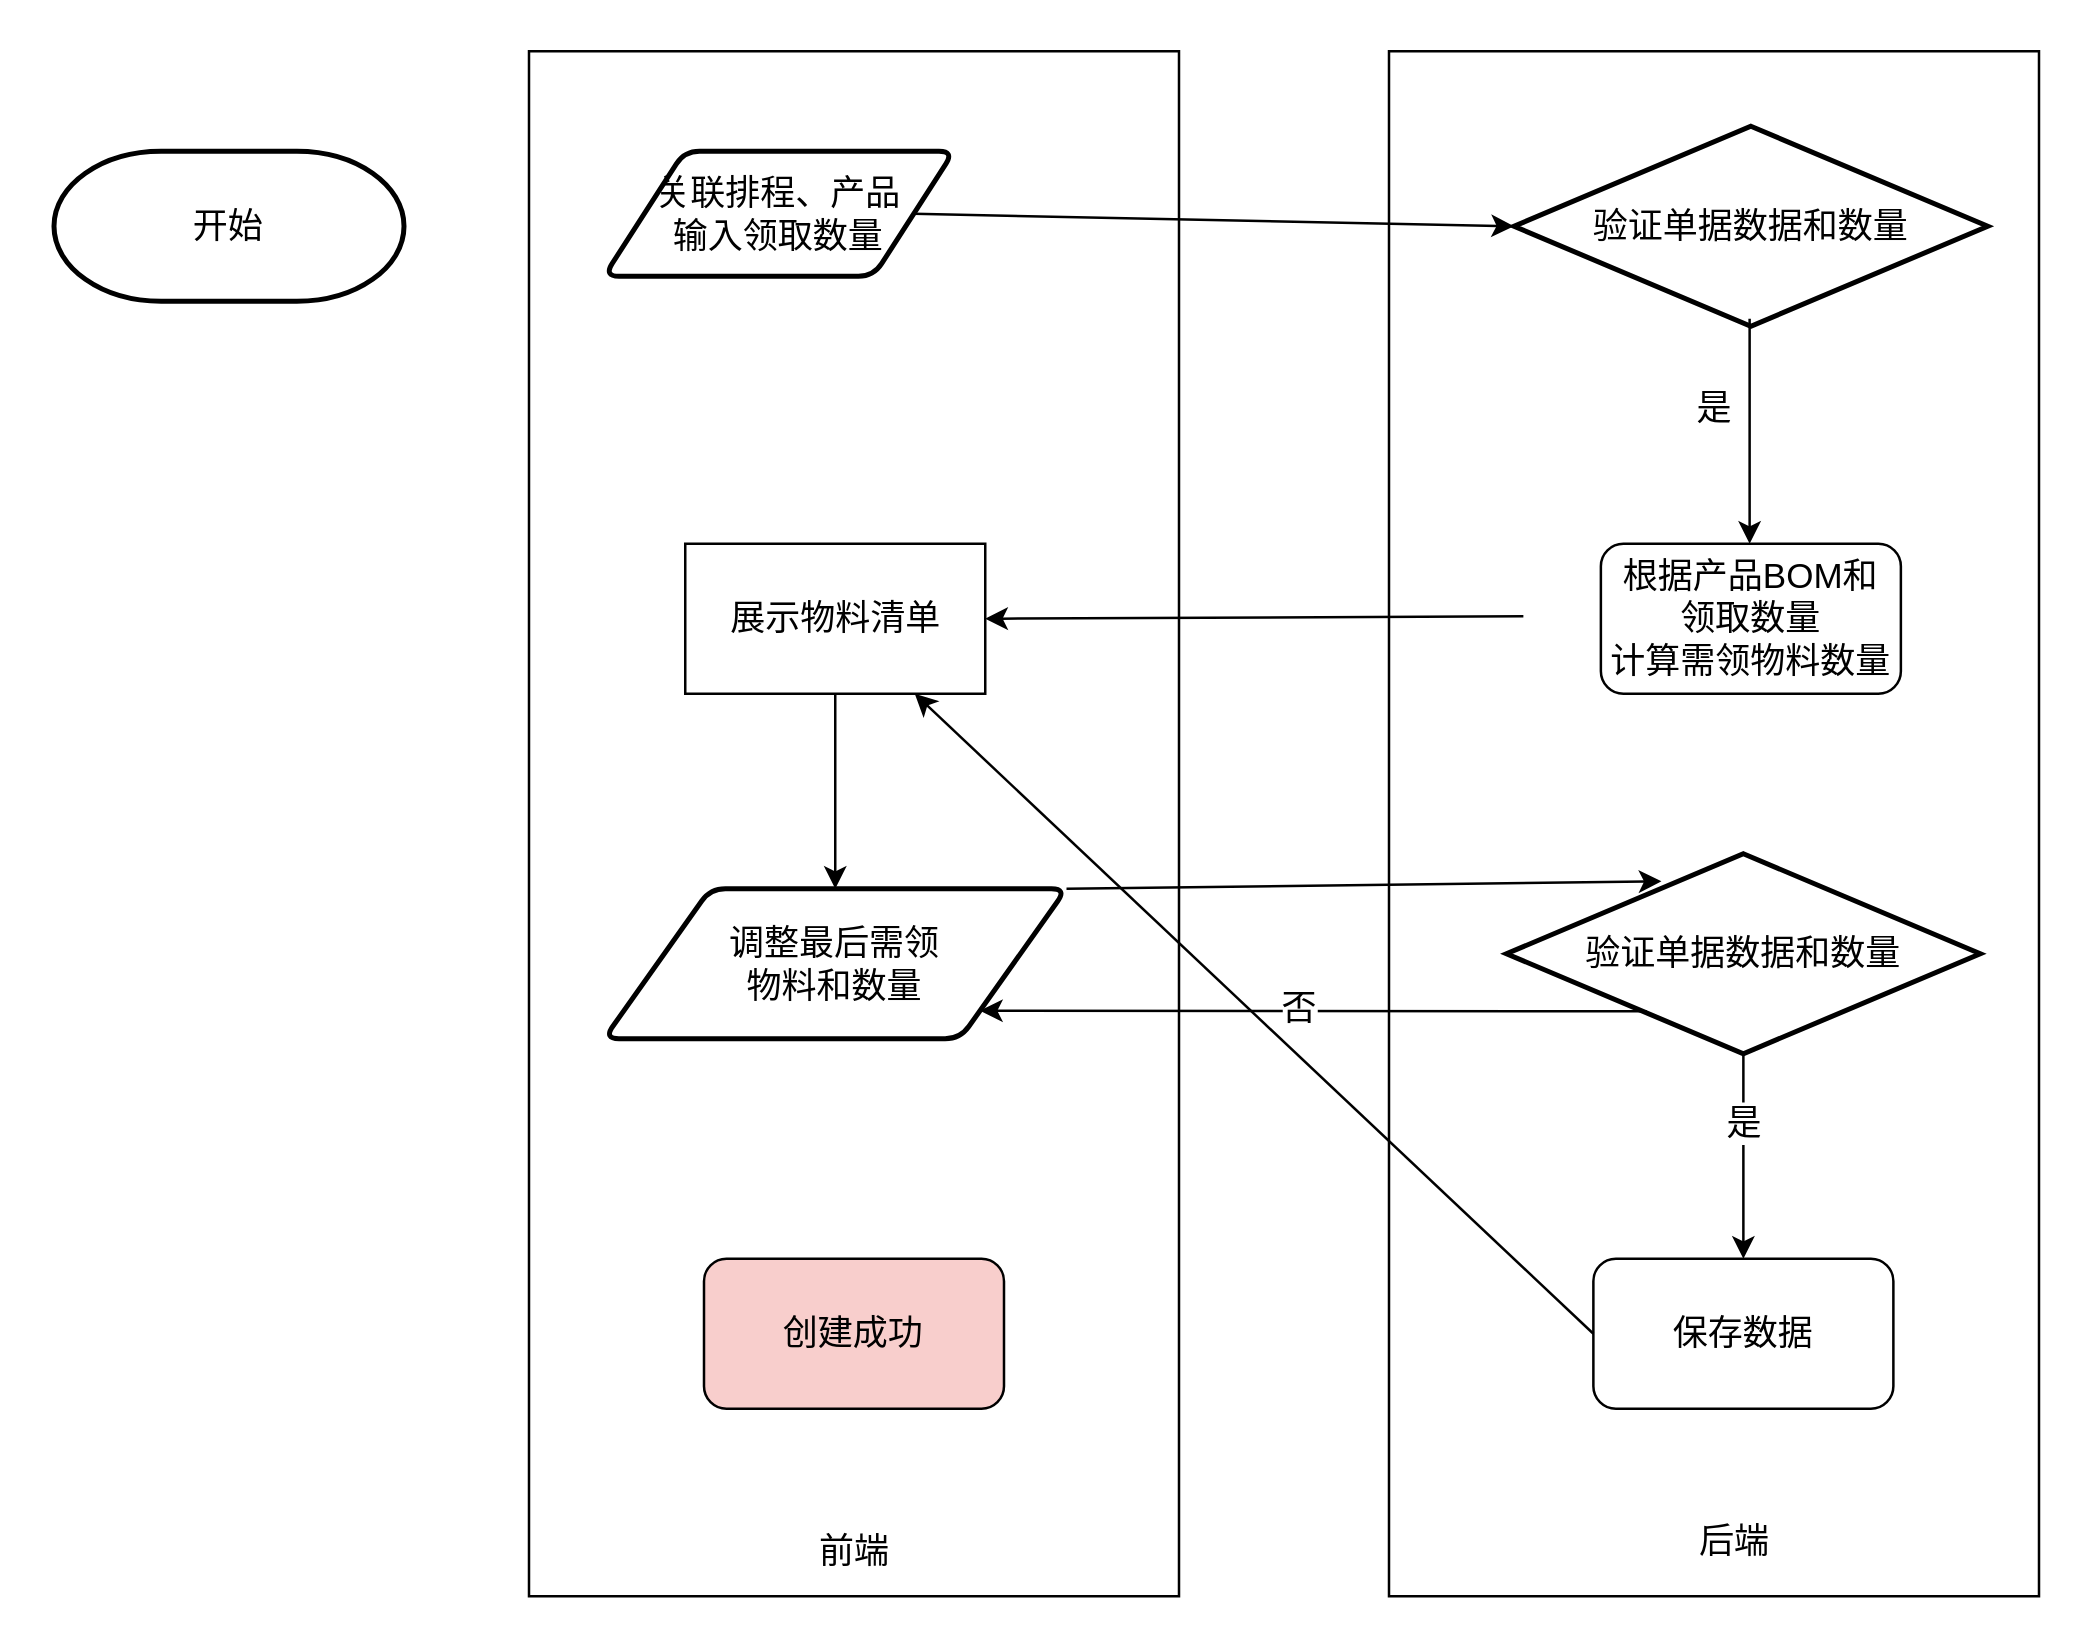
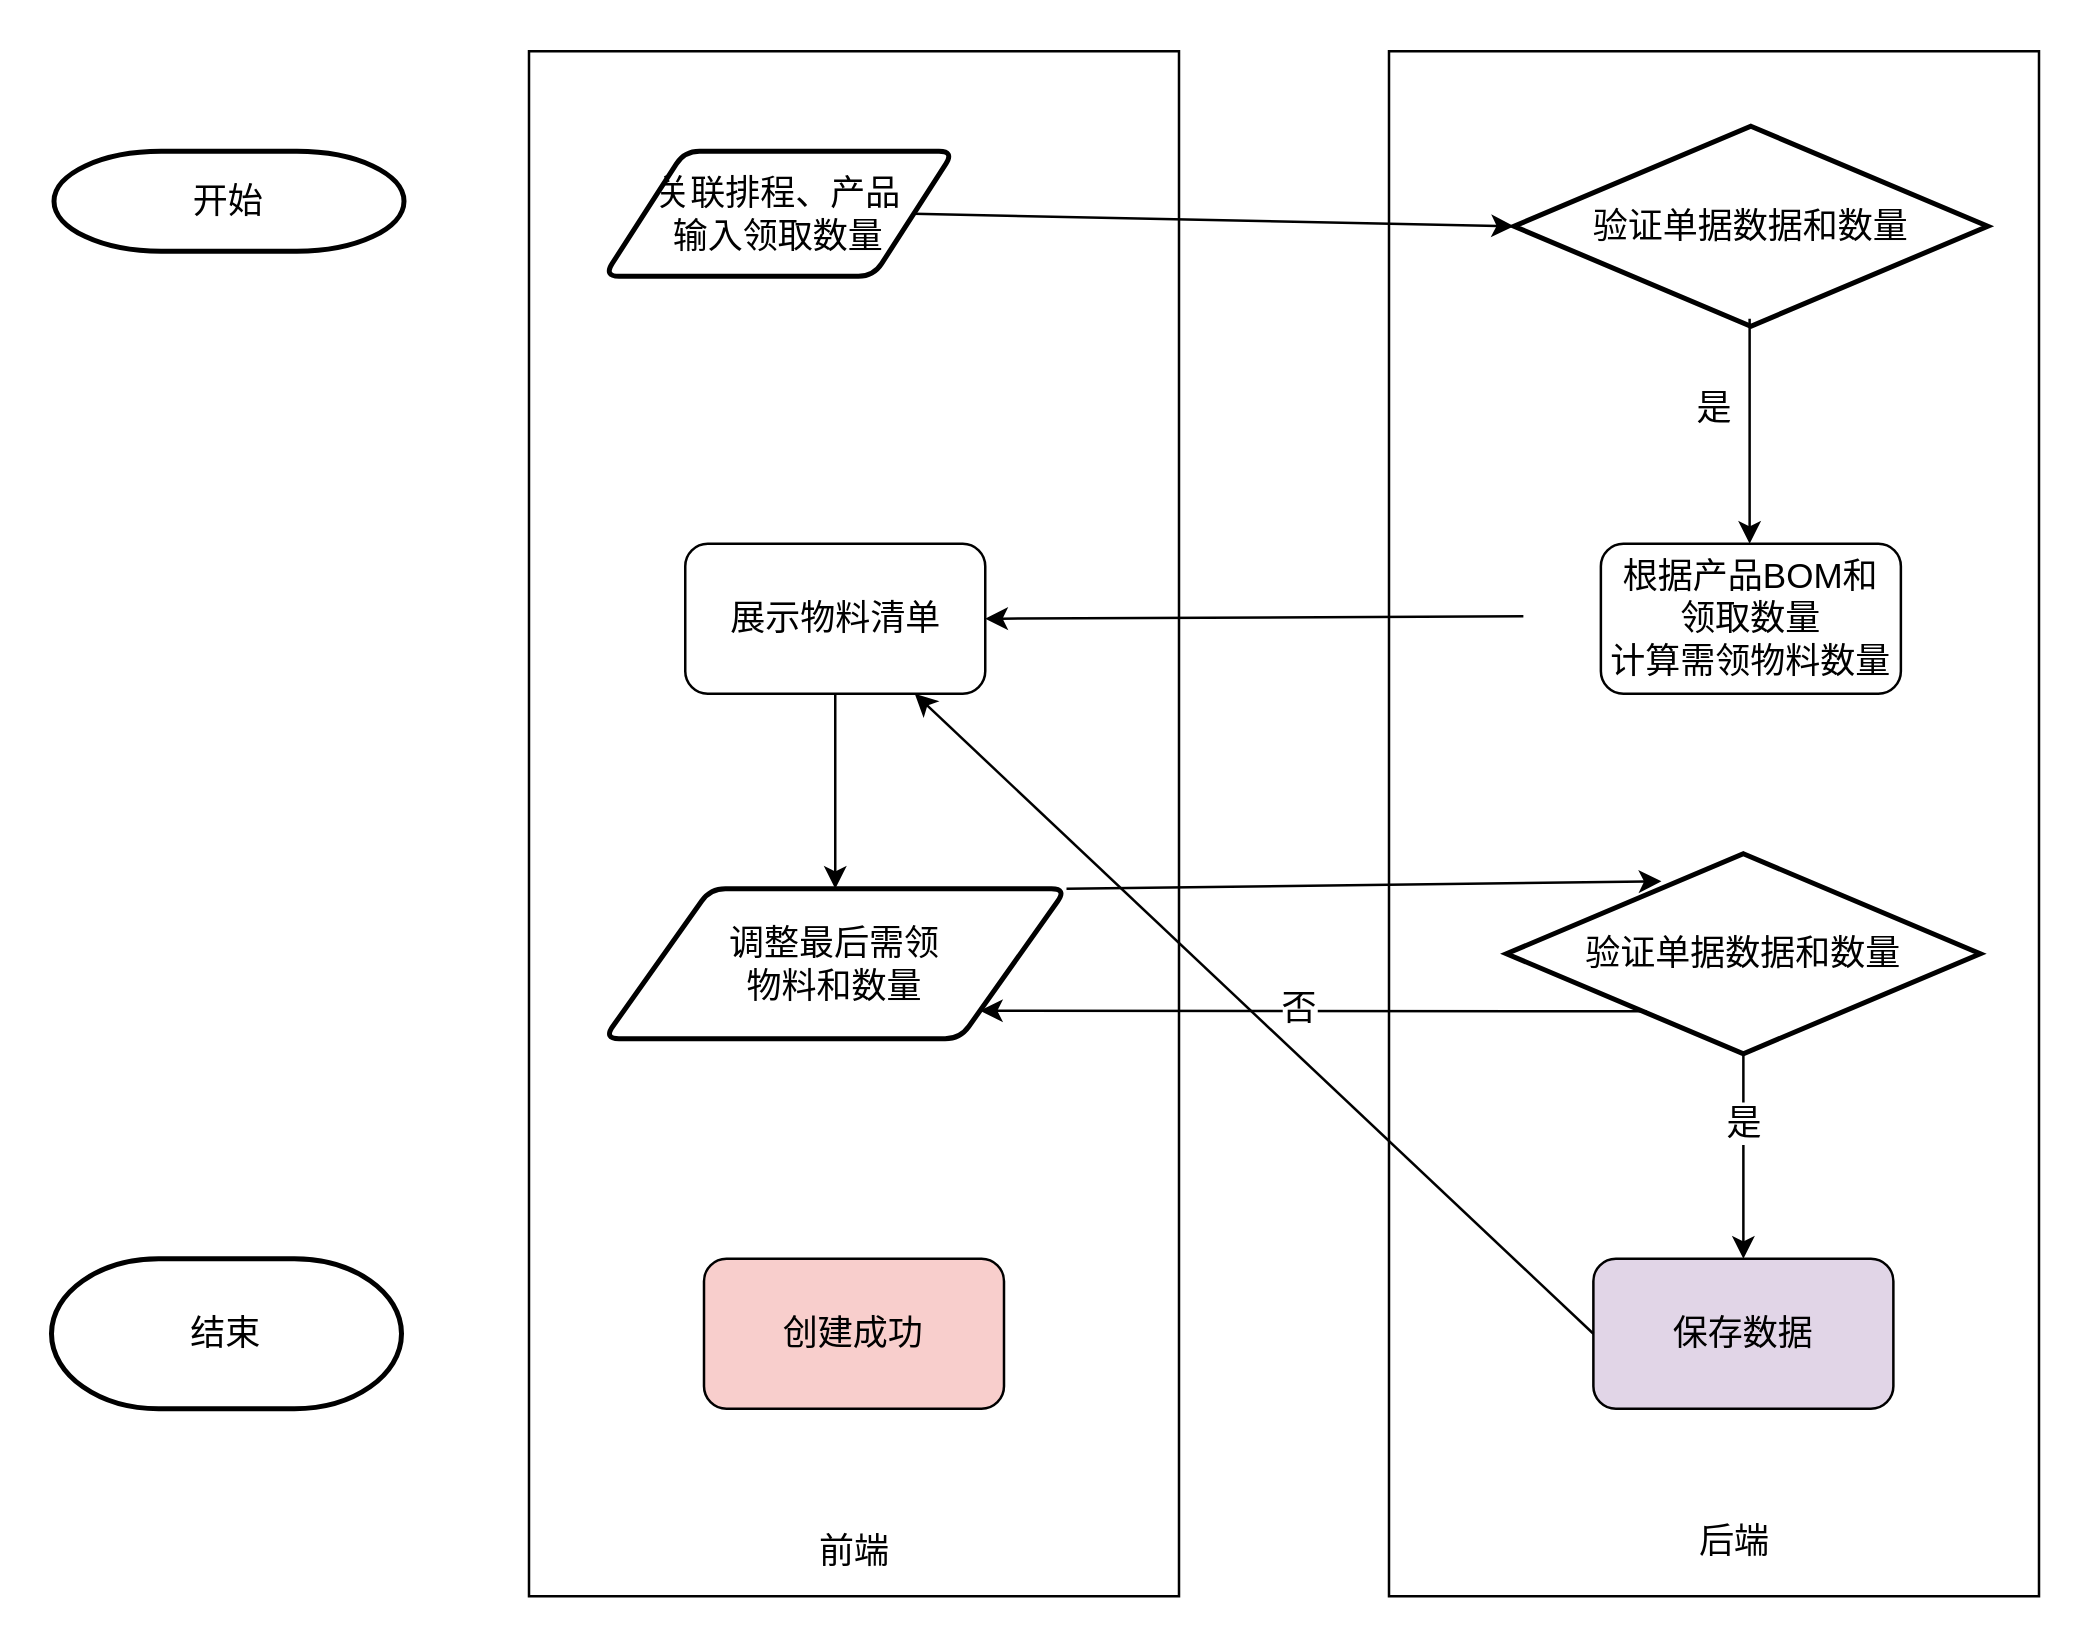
(229, 226) -> (229, 201)
(835, 619) -> (835, 619)
none -> (226, 1334)
(1743, 1334) -> (1743, 1334)
